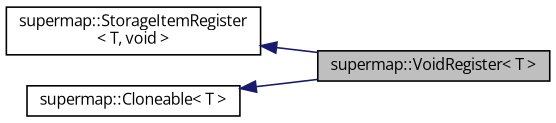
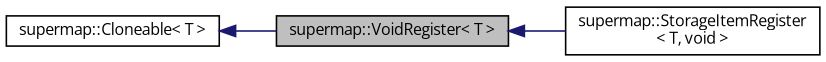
(297, 50) -> (545, 31)
